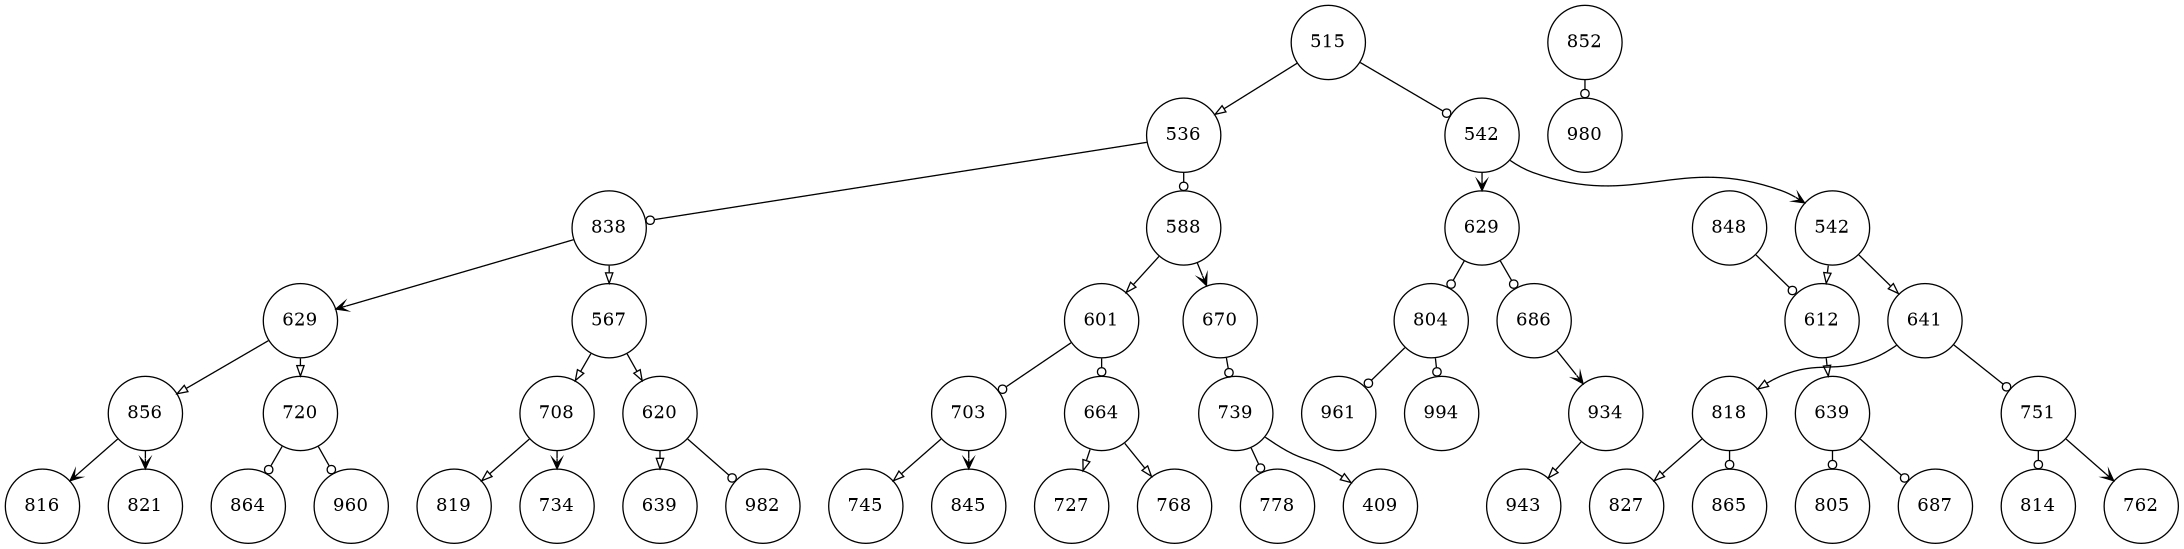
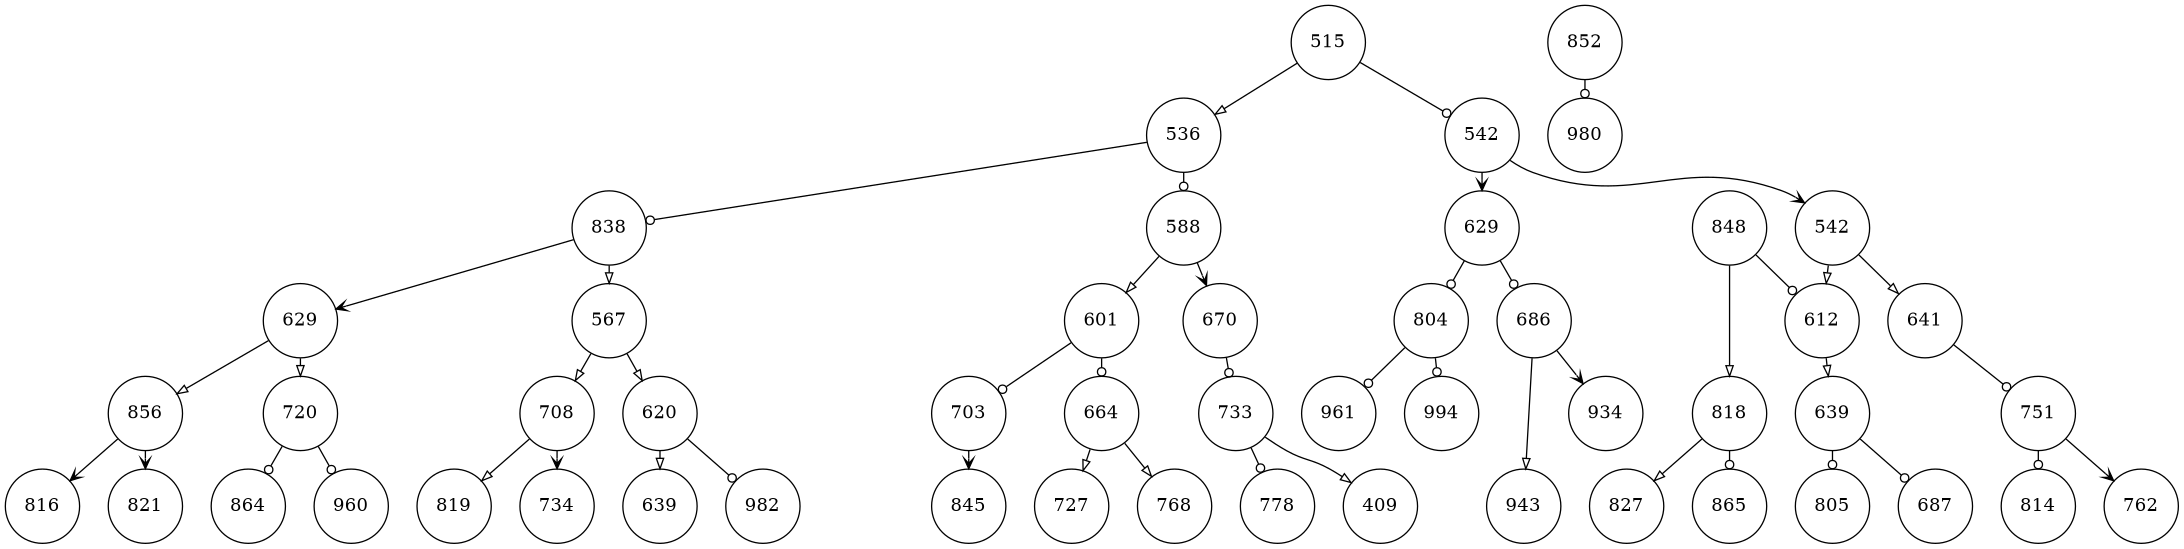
(1836, 367) -> (1730, 315)
(1236, 413) -> (1236, 413)
(1568, 456) -> (1529, 408)
(866, 506) -> none
